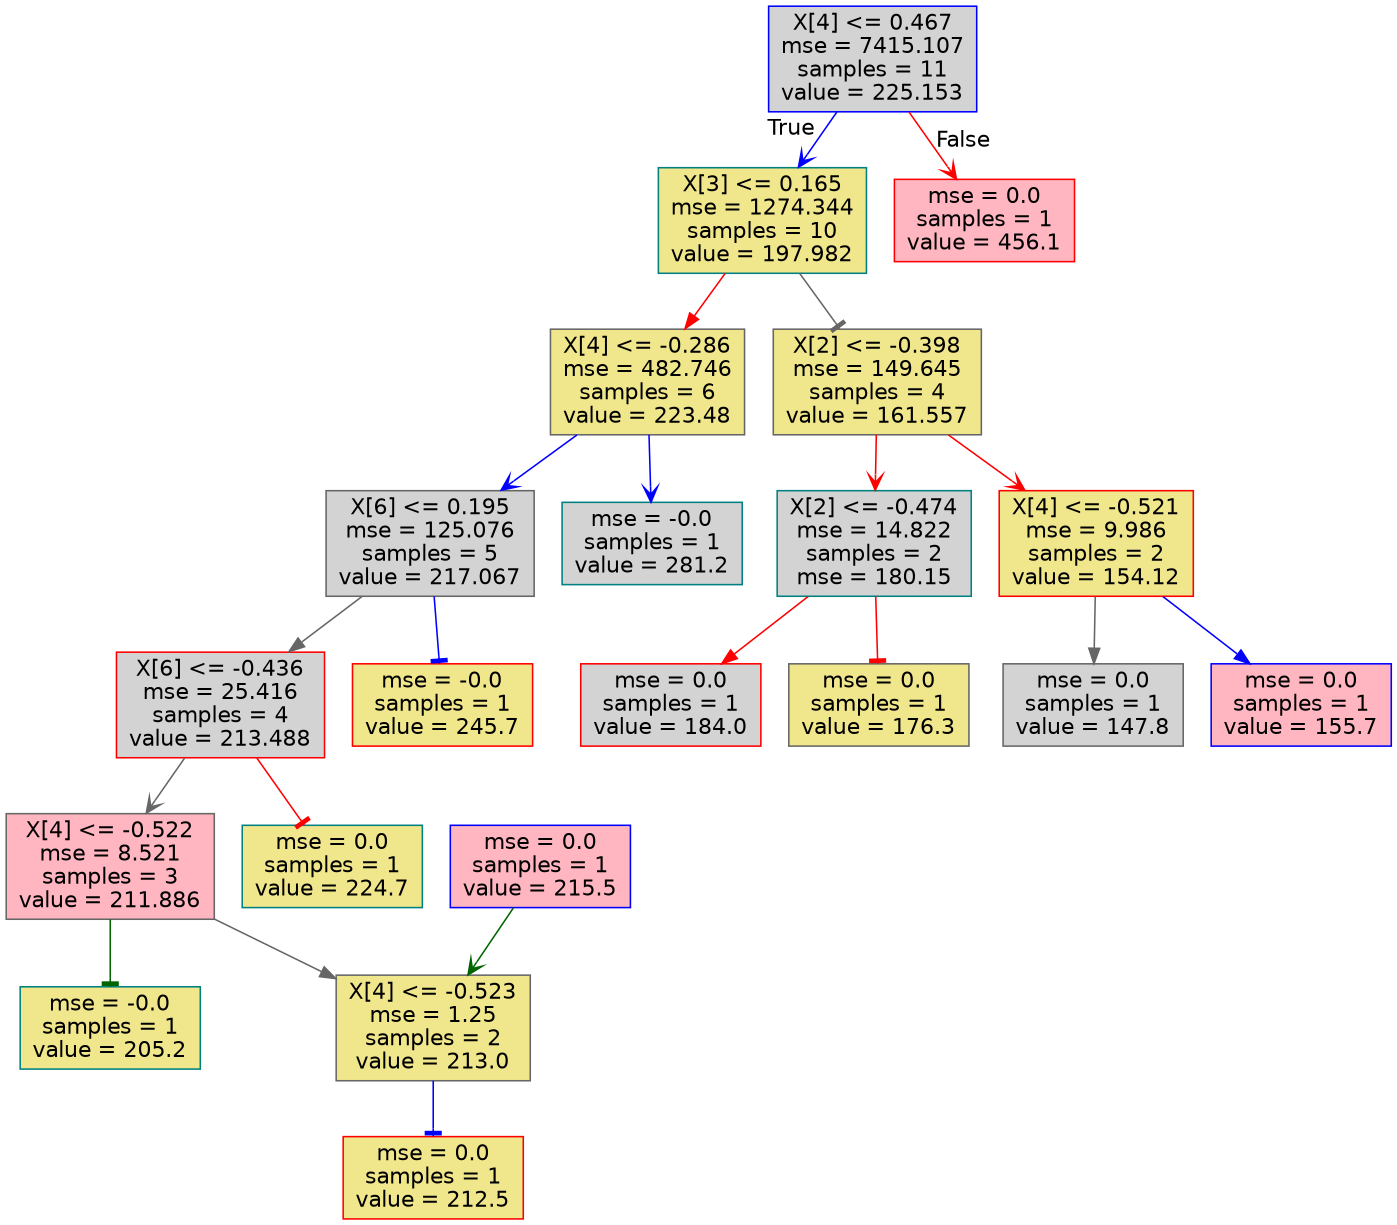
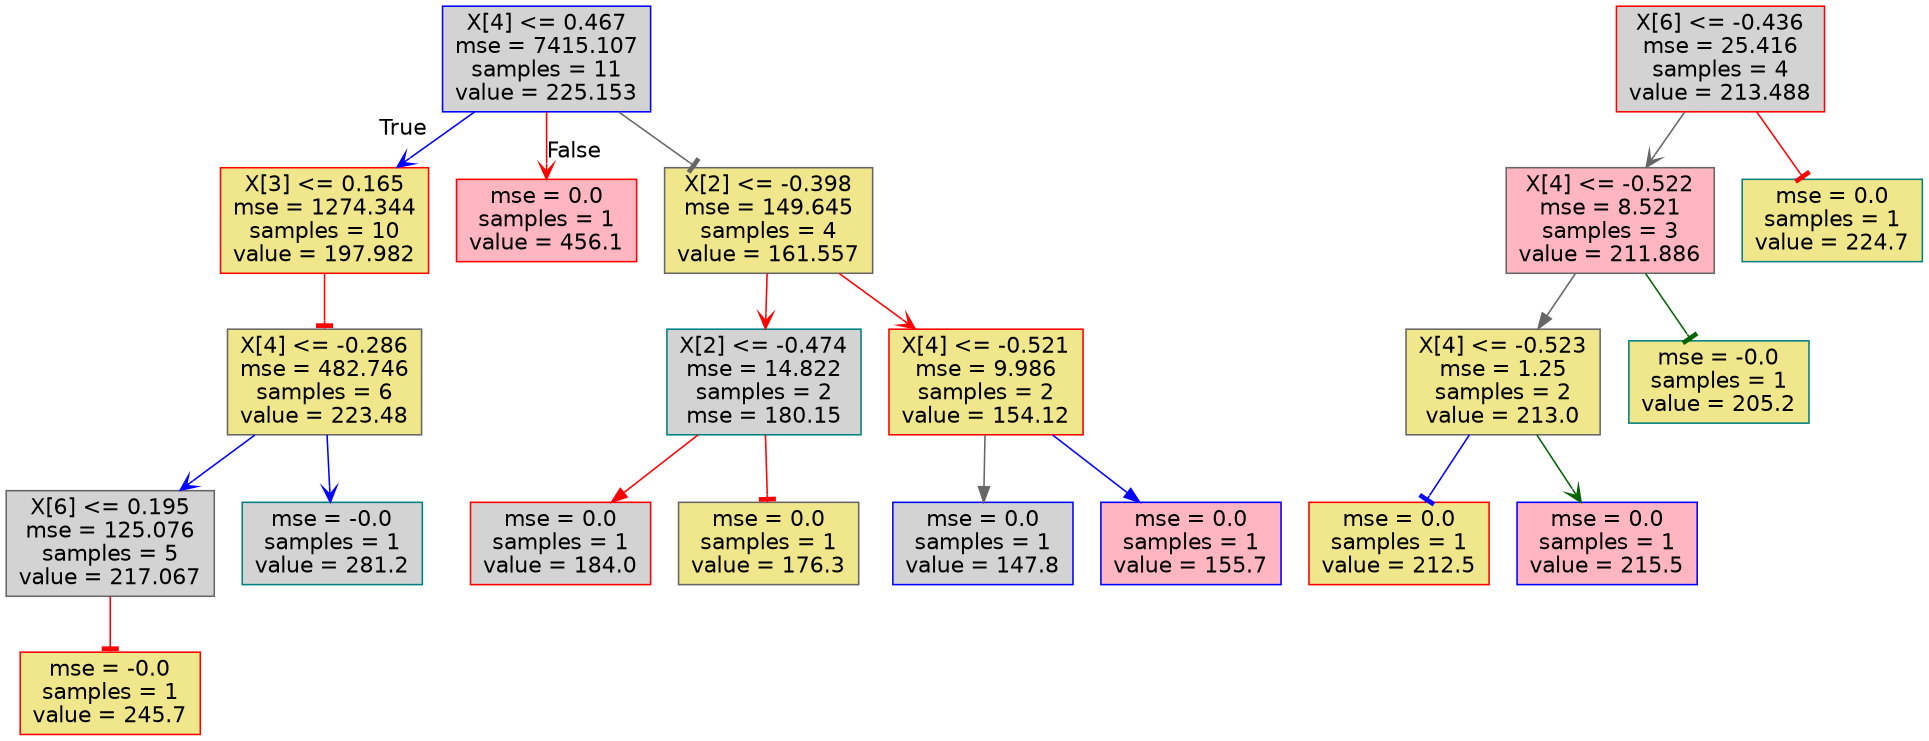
(762, 220) -> (325, 220)
(710, 295) -> (325, 297)
(817, 298) -> (654, 137)
(332, 619) -> none
(436, 626) -> (110, 620)
(1093, 705) -> (983, 543)
(495, 935) -> (1555, 462)
